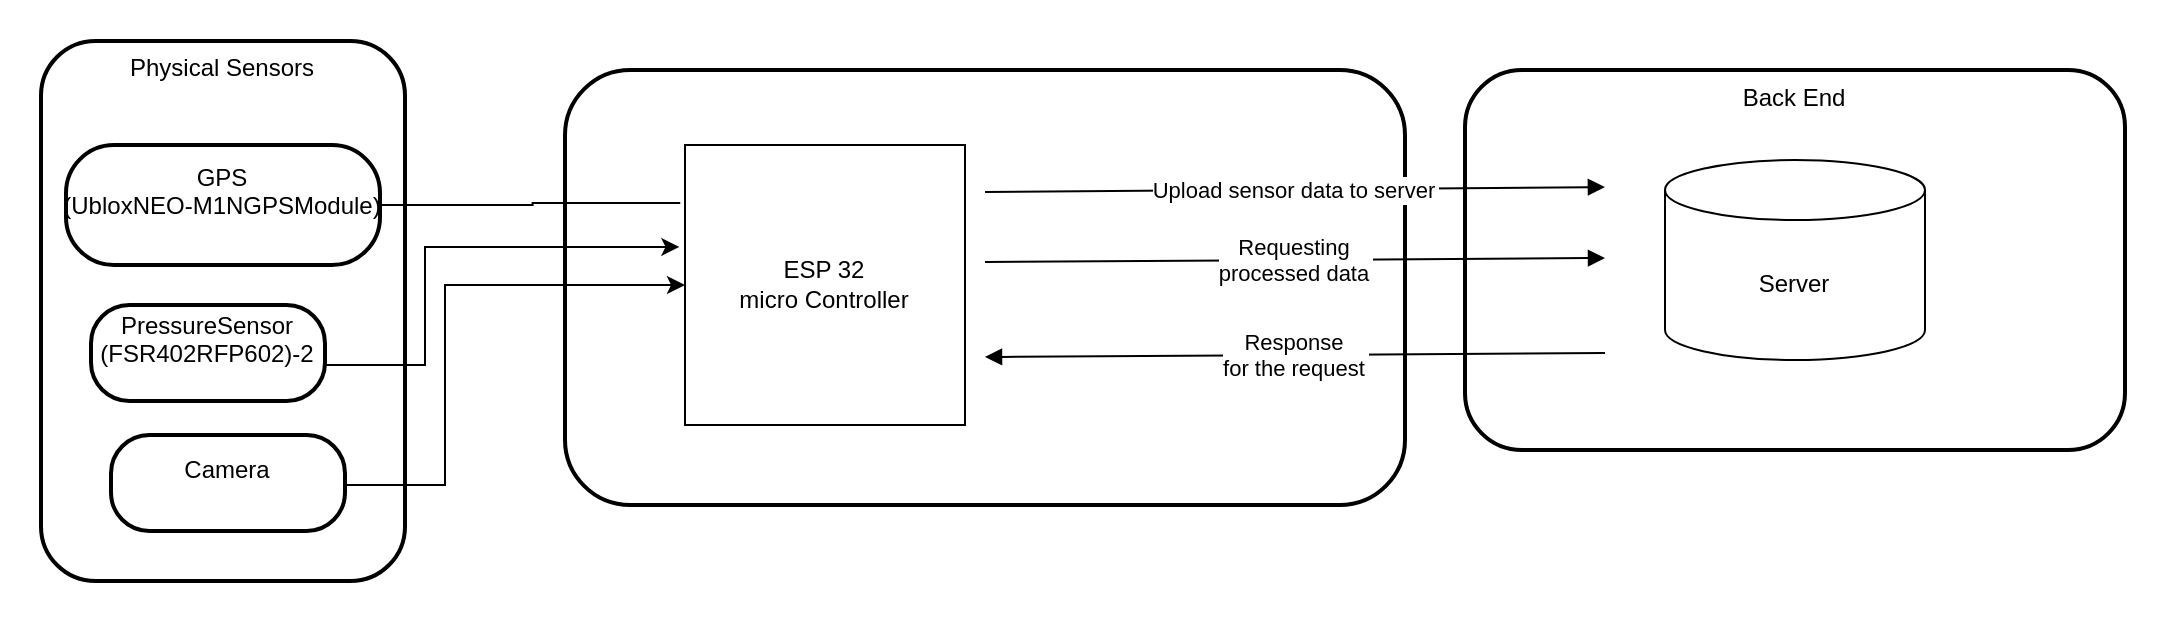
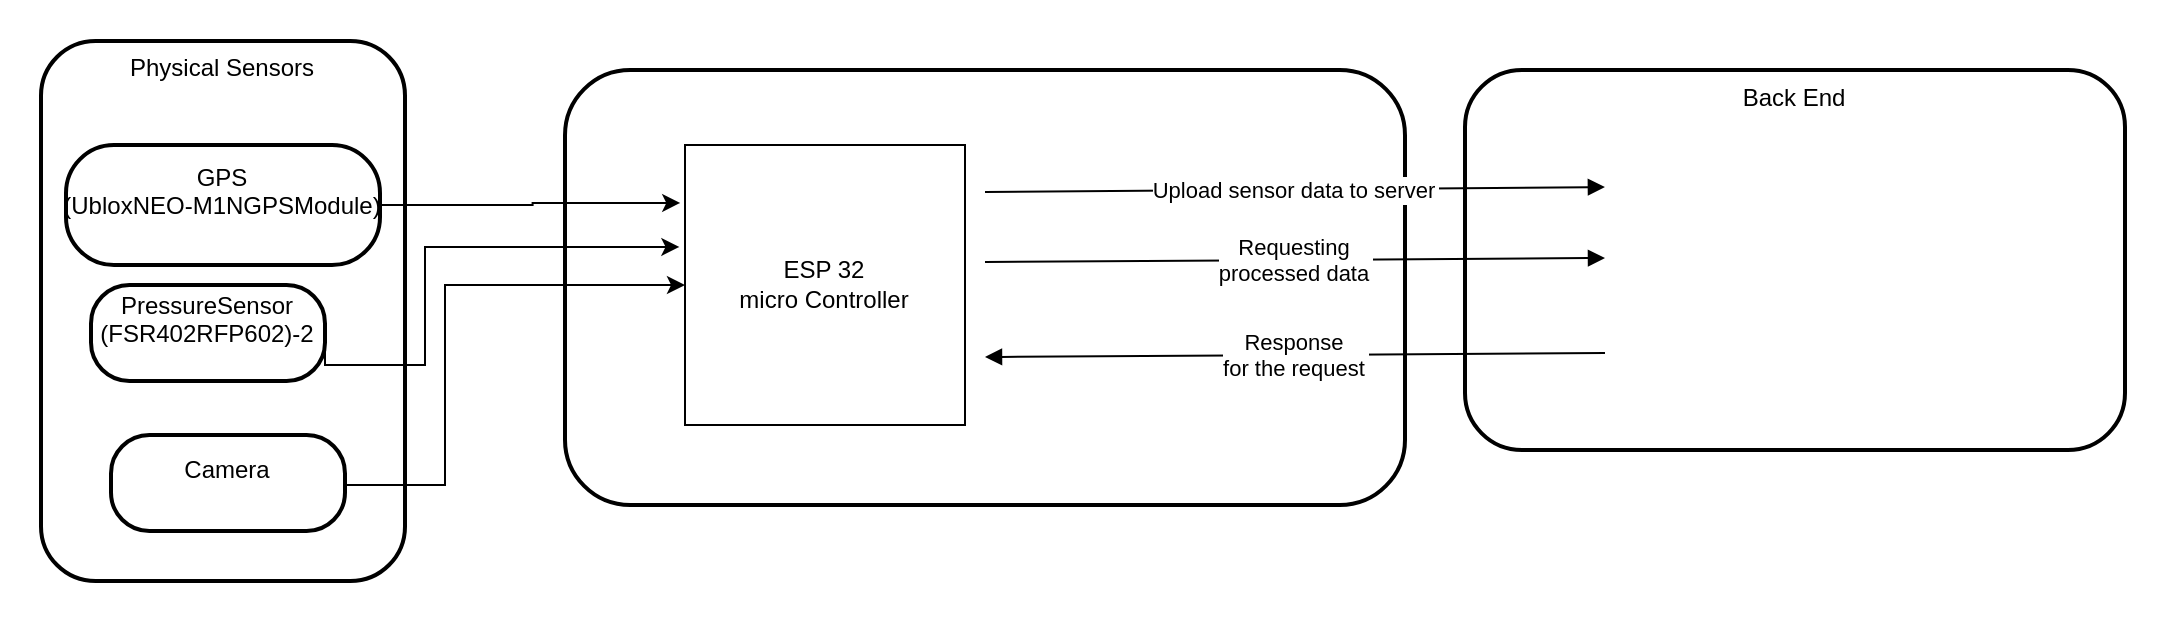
(671, 203) -> (665, 203)
(1795, 260) -> none
(208, 353) -> (208, 333)
